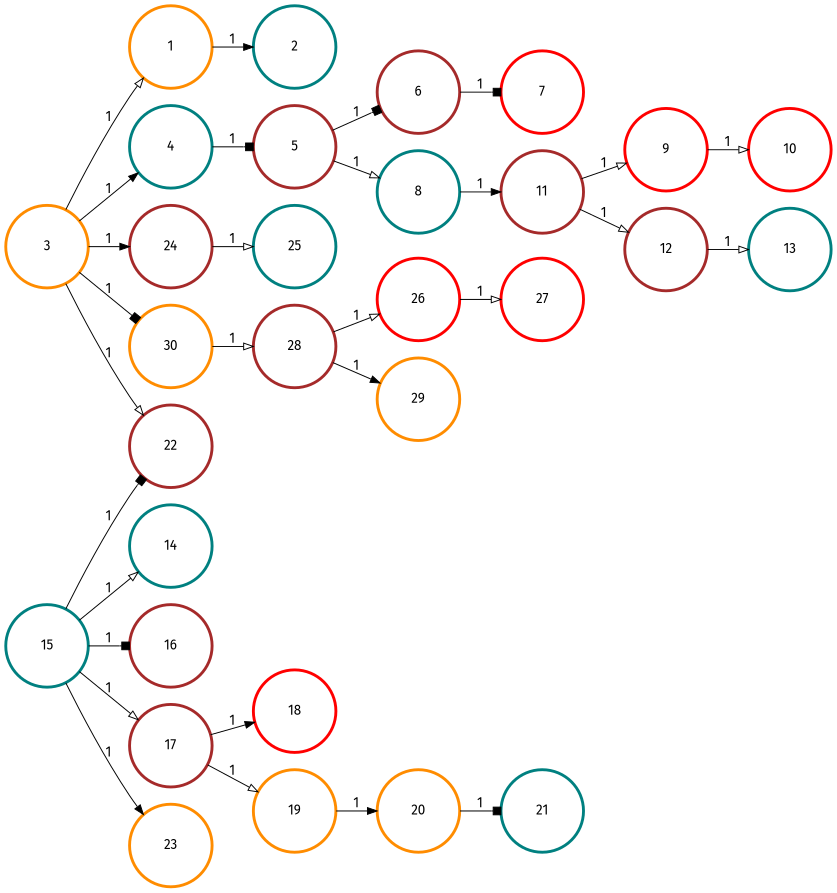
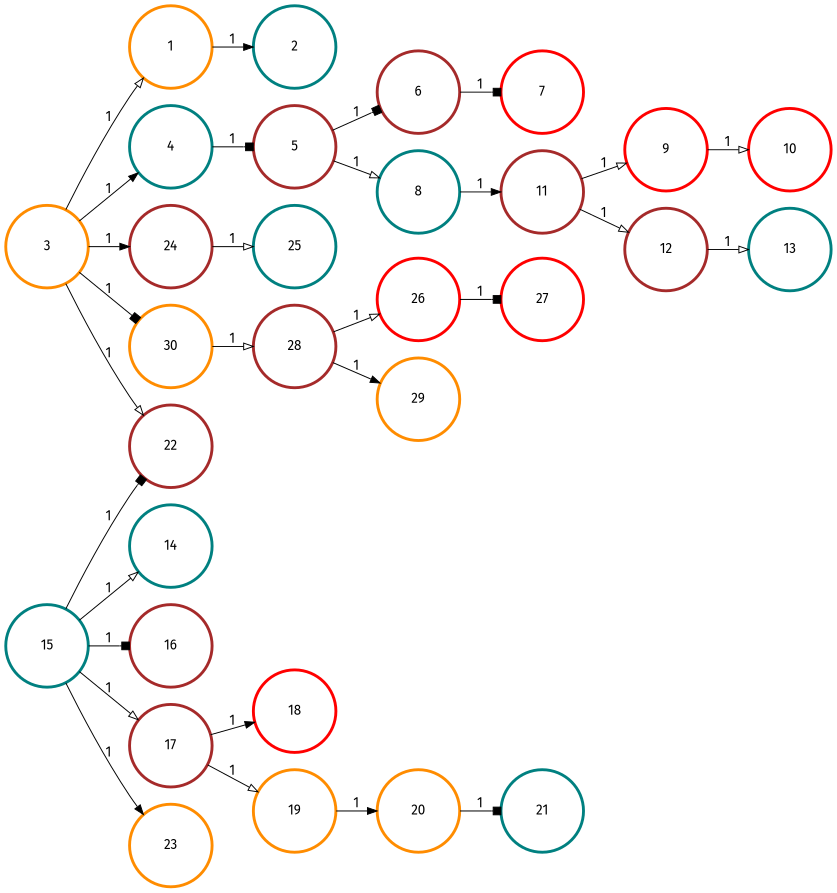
(476, 299) -> (476, 299)
